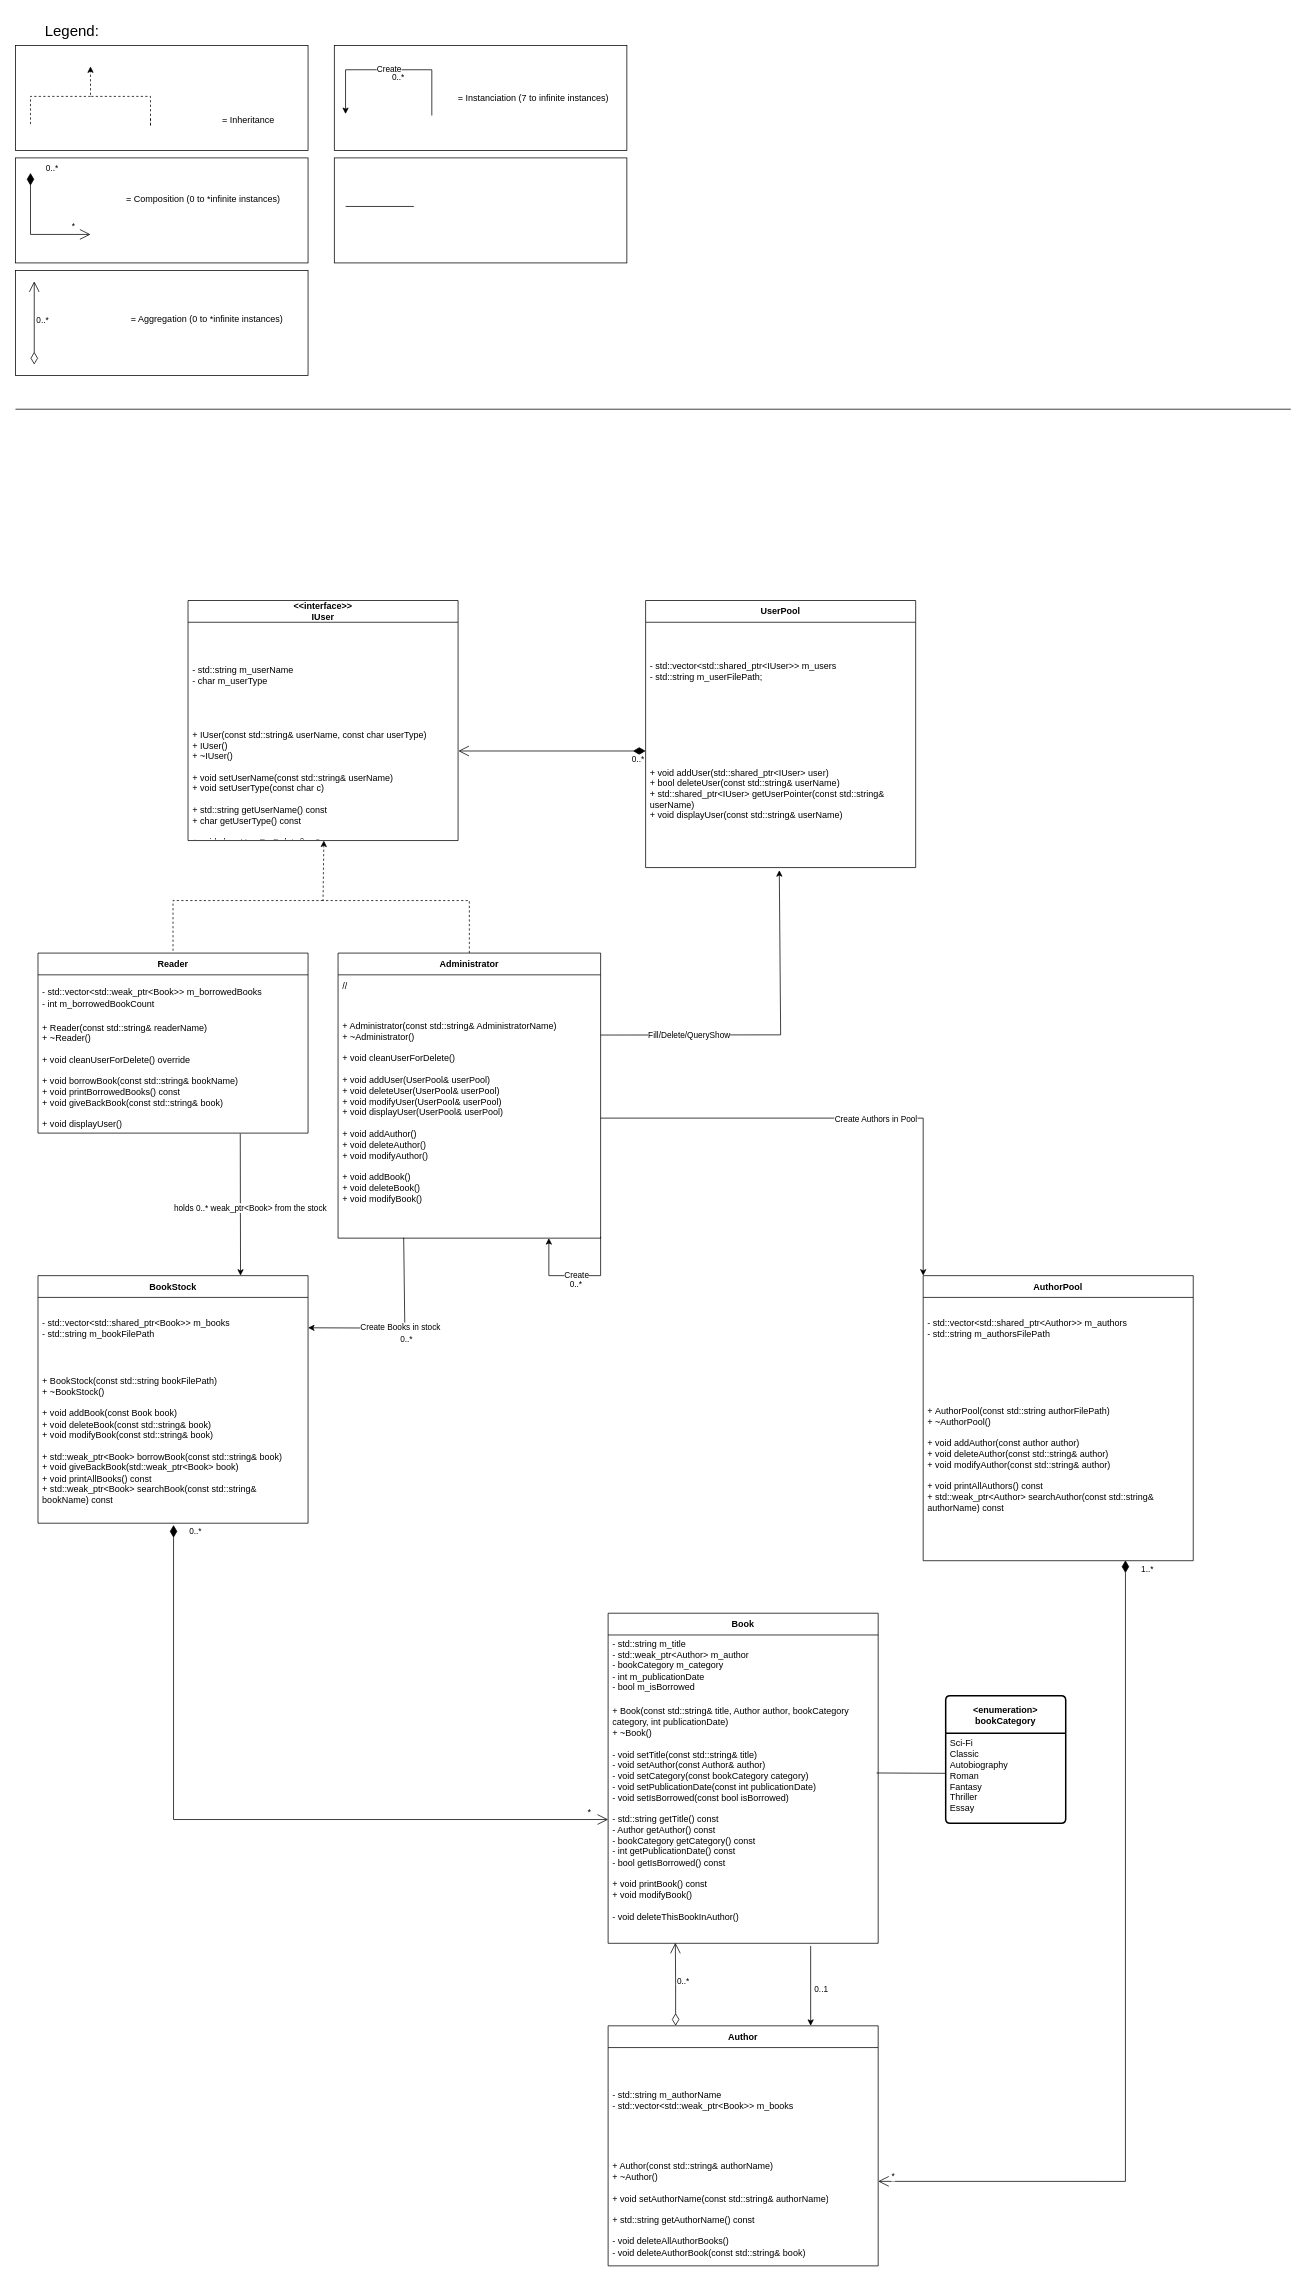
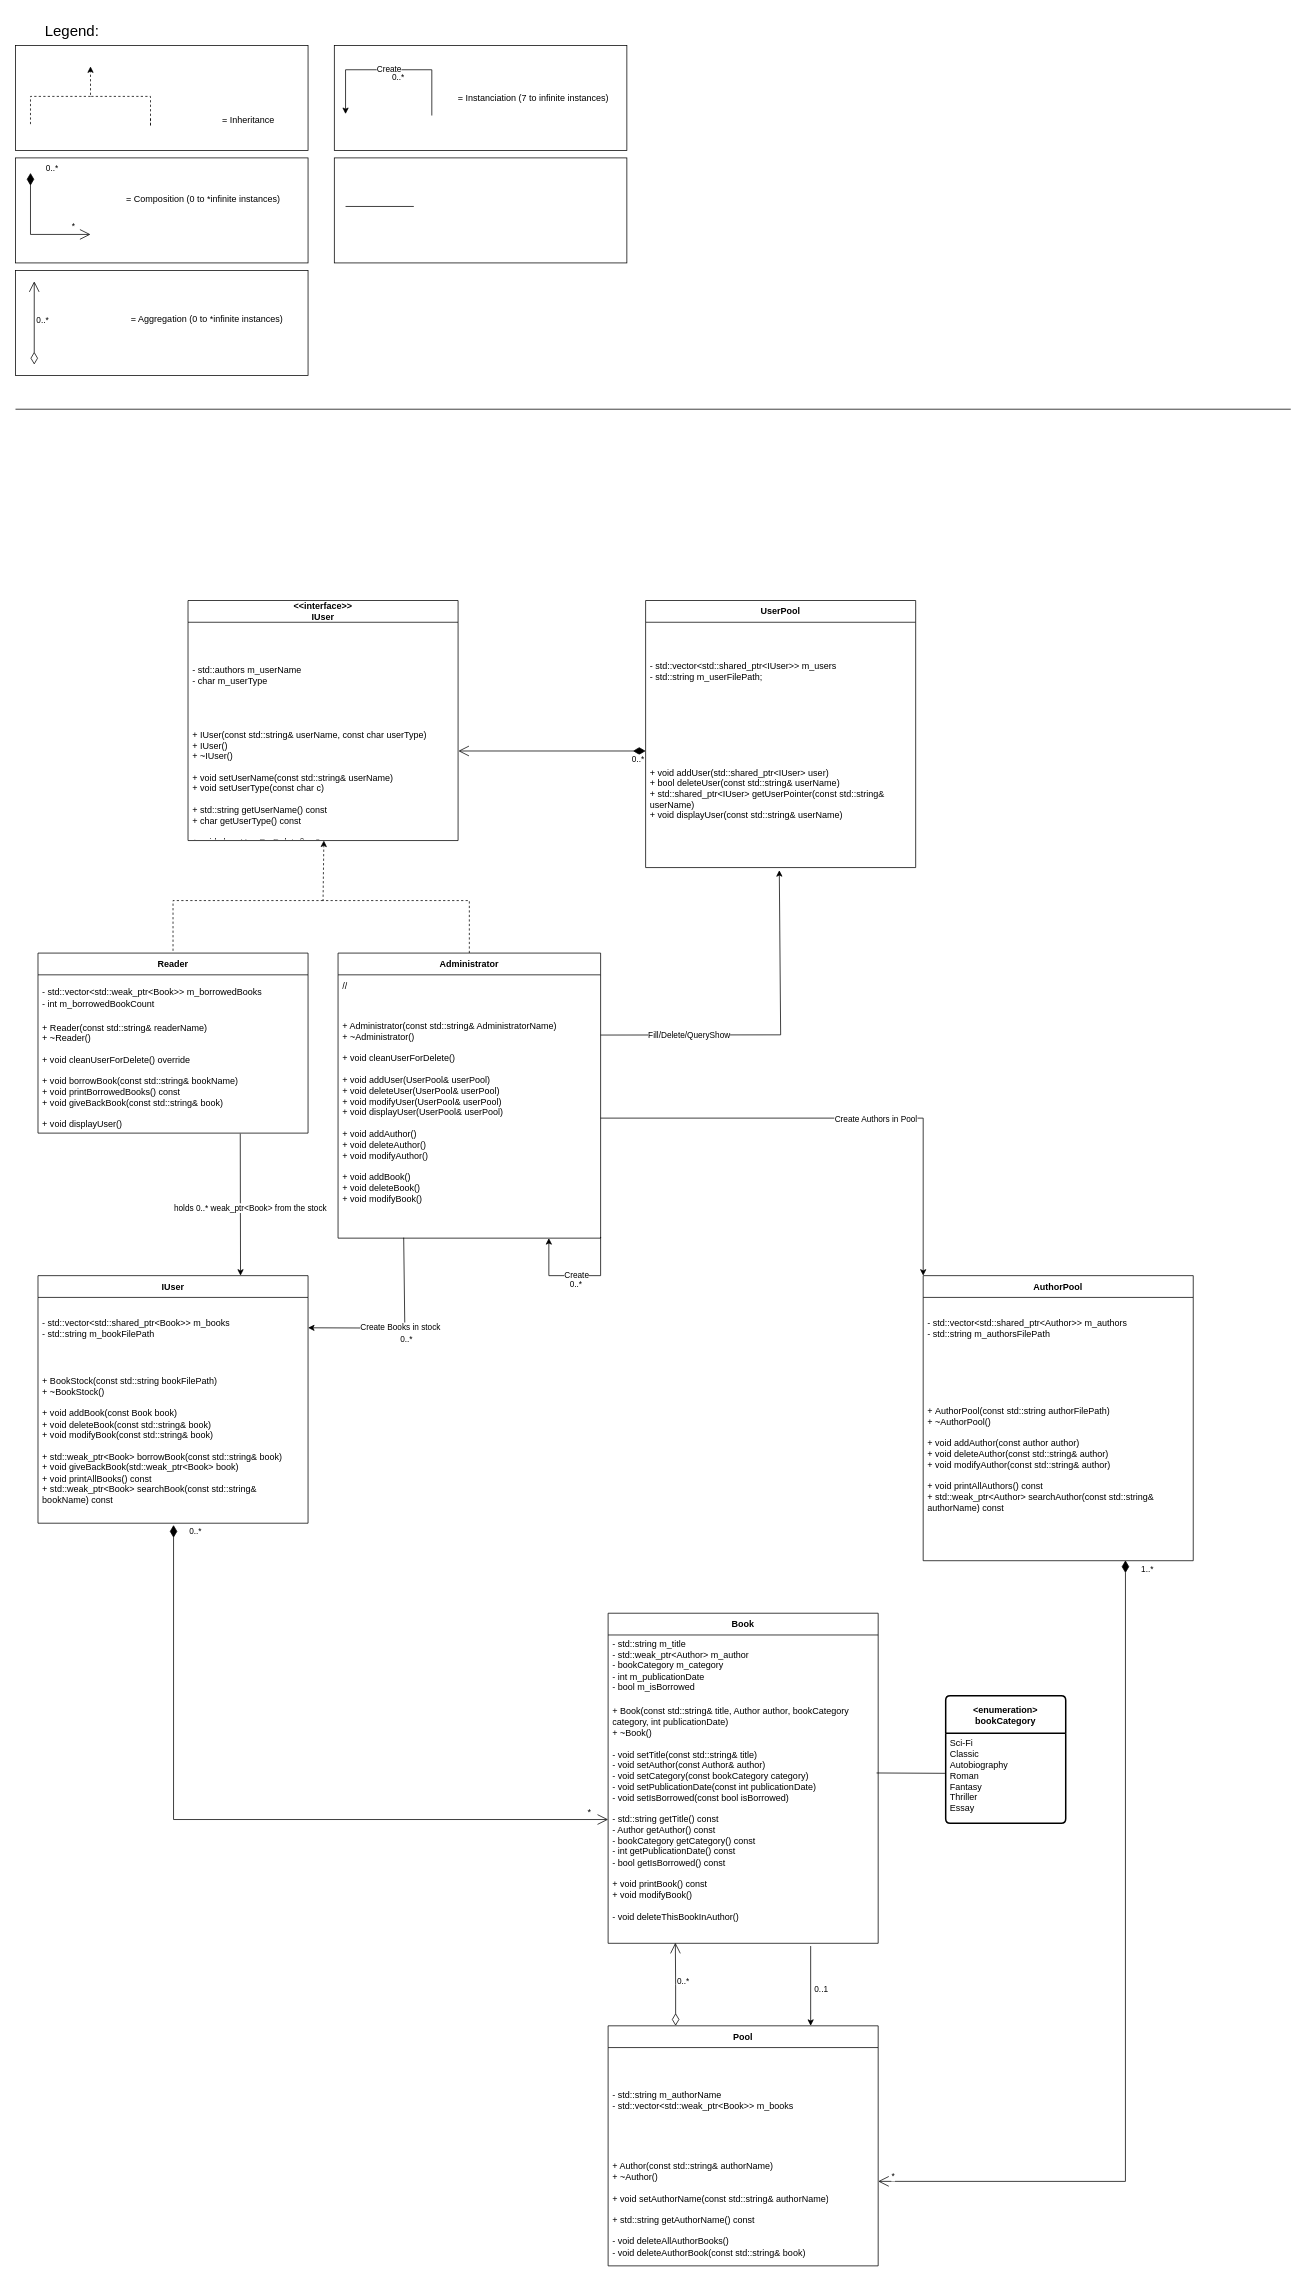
(247, 675) -> (251, 675)
(173, 1287) -> (173, 1287)
(743, 2037) -> (743, 2037)
